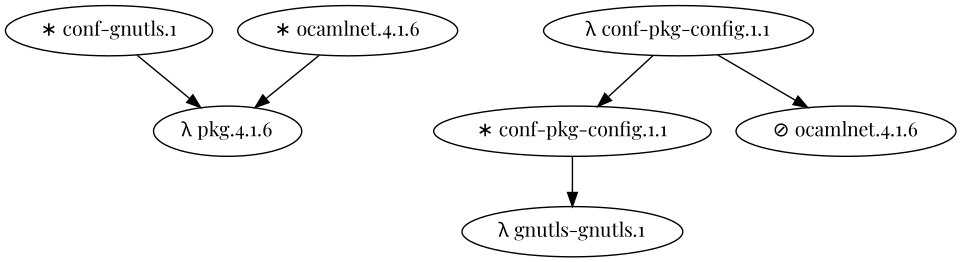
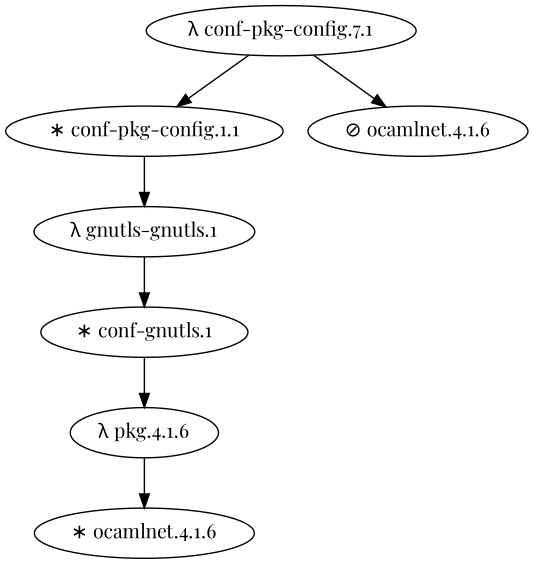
(679, 31) -> (281, 31)
(293, 77) -> (144, 476)
none -> (144, 275)
